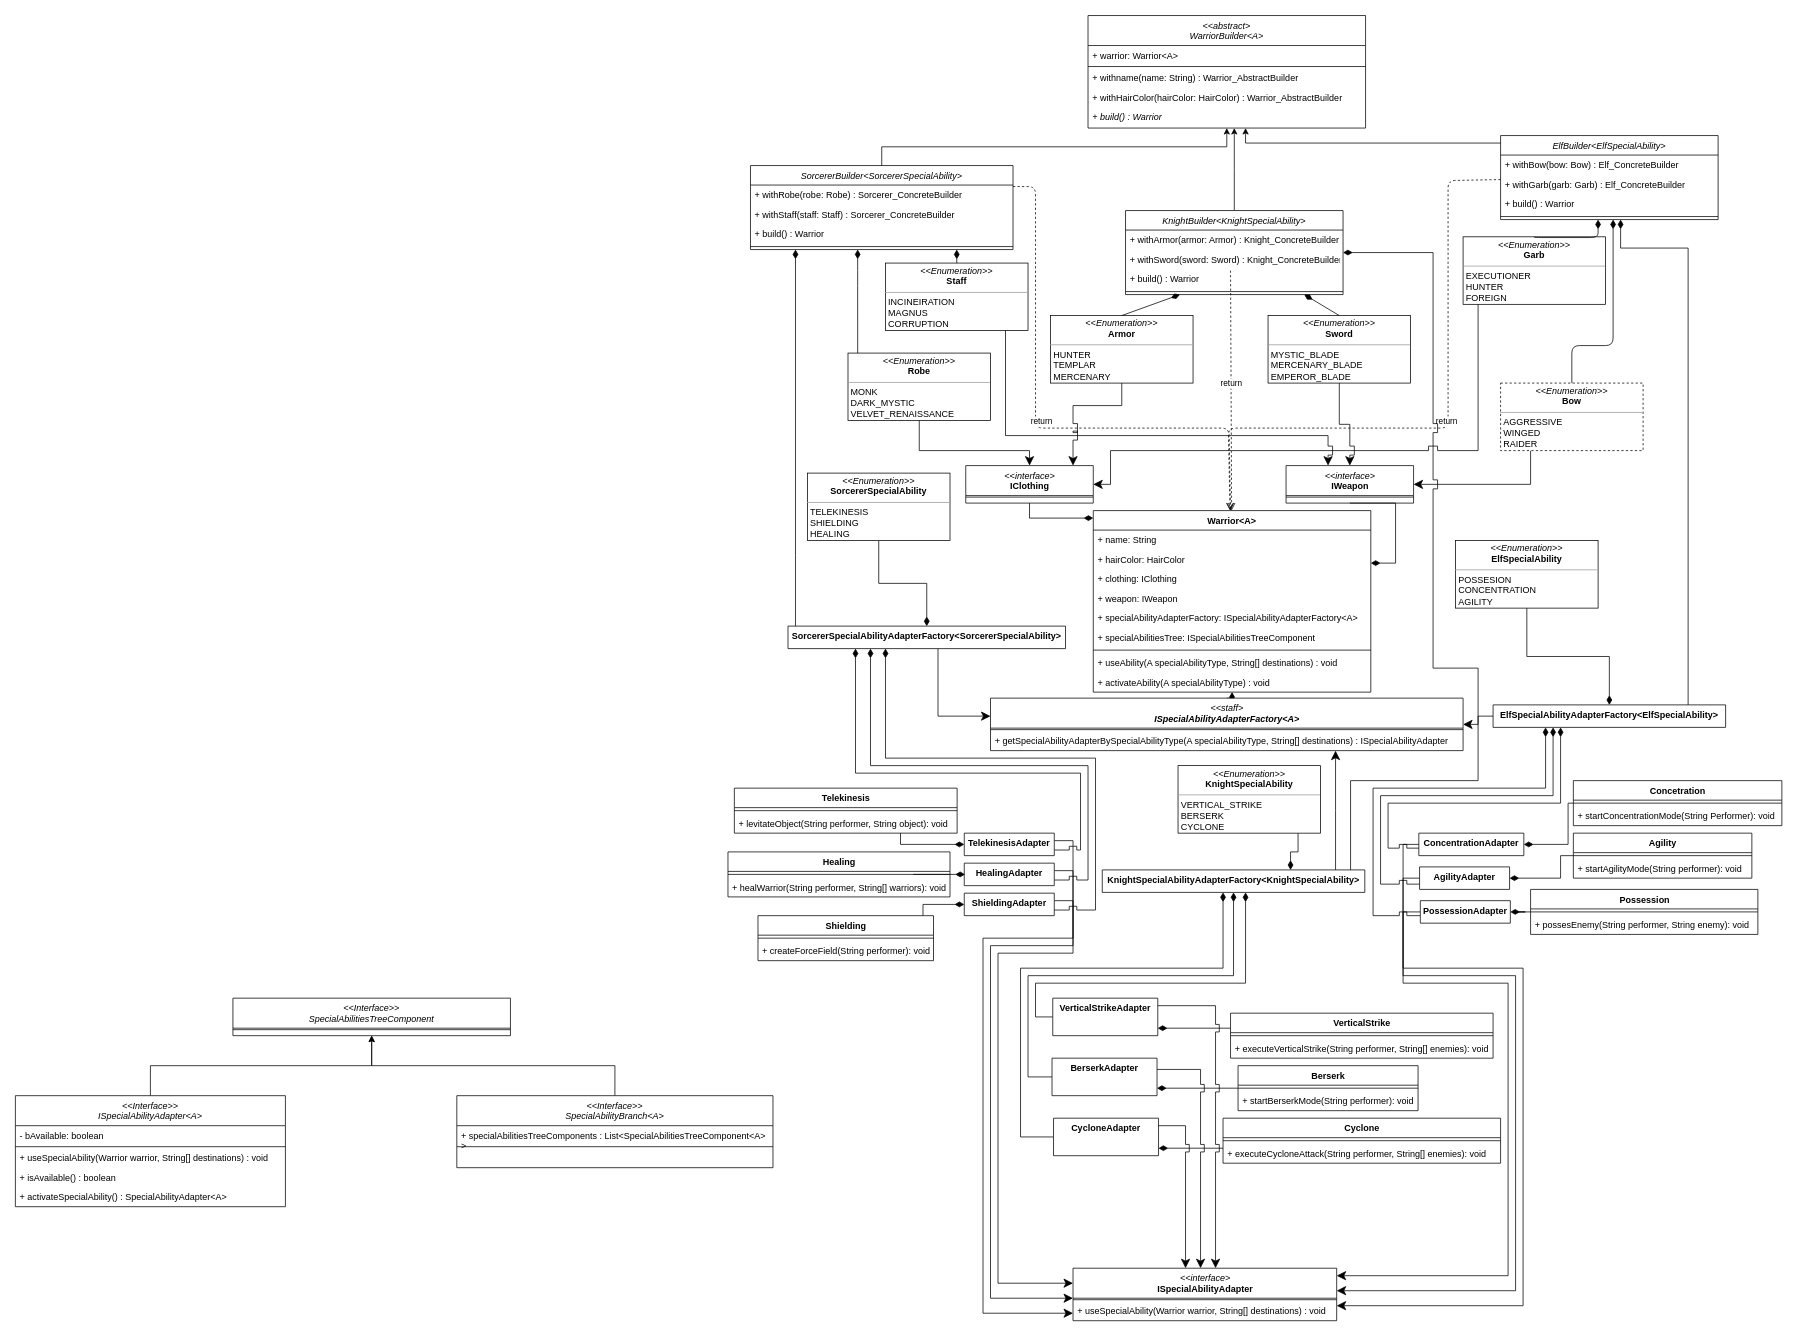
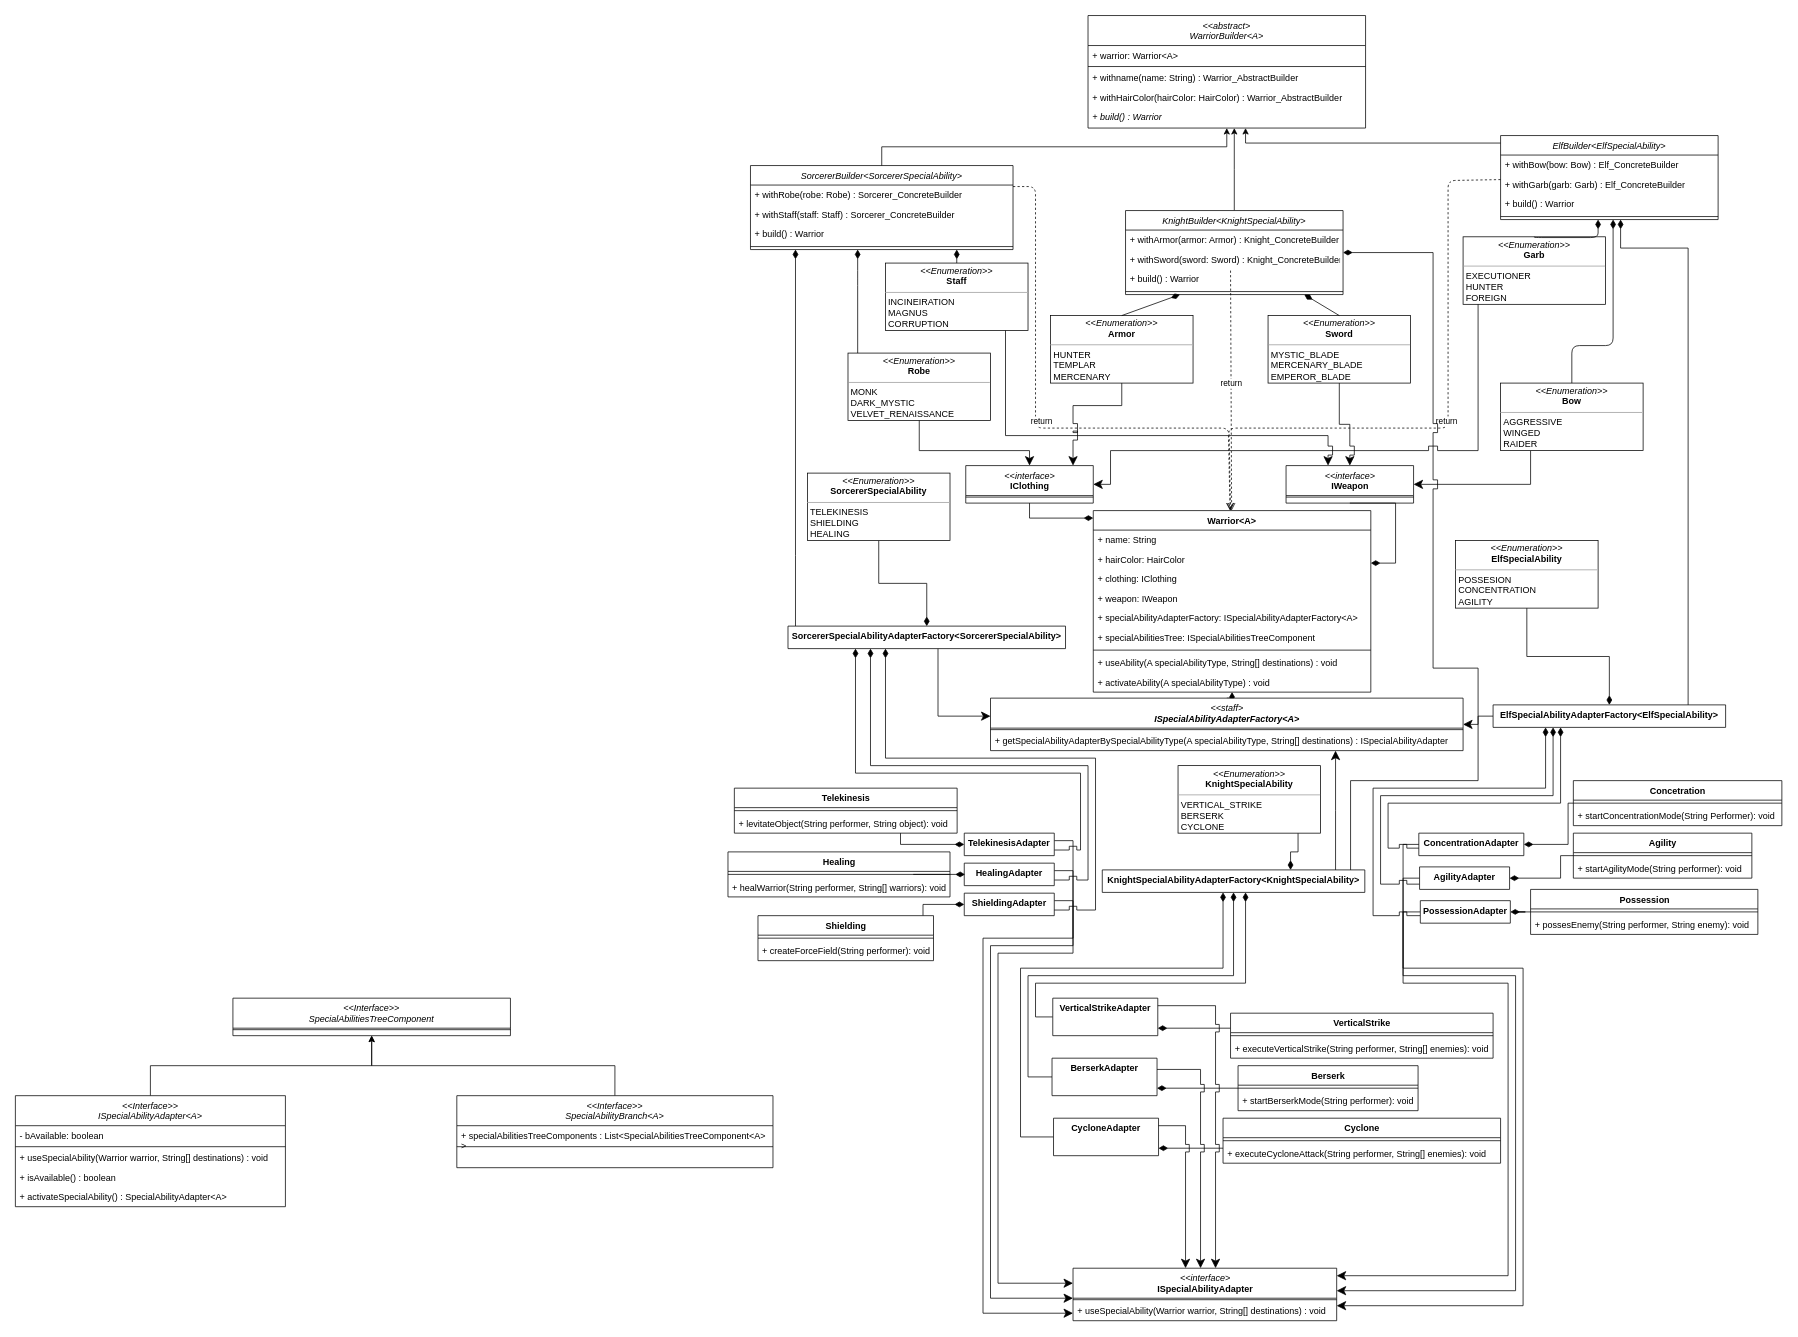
(1572, 417) -> (1572, 417)
